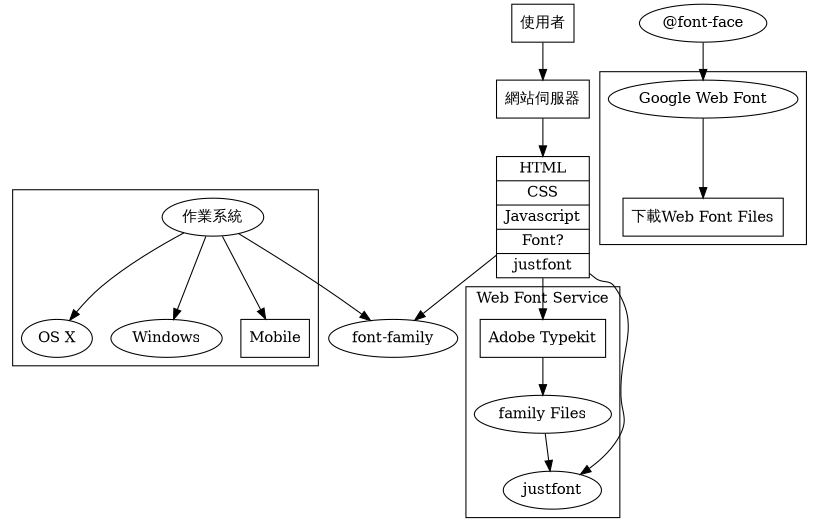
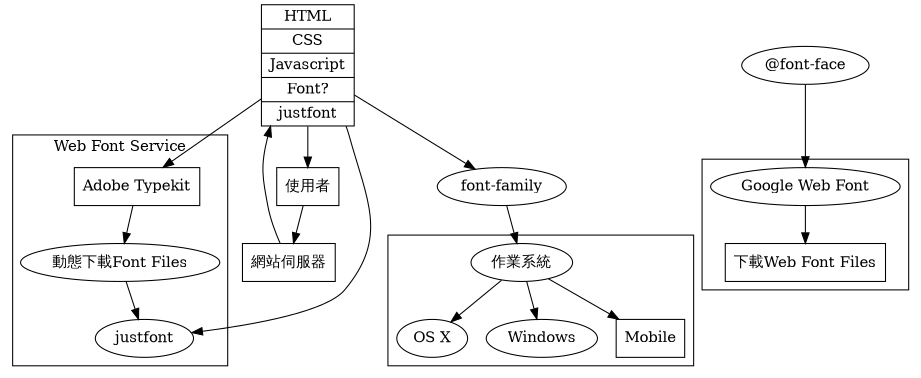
none -> (308, 142)
(301, 273) -> (510, 220)
(543, 414) -> (120, 262)
